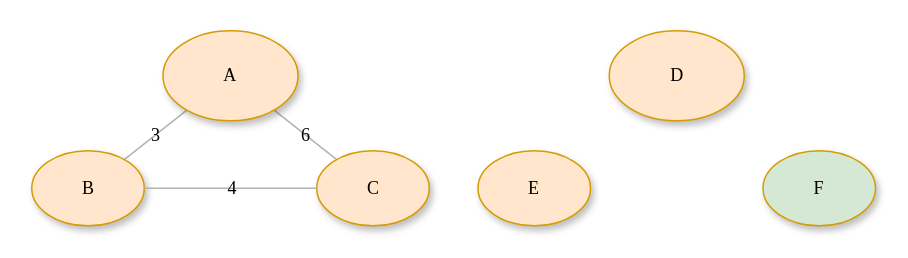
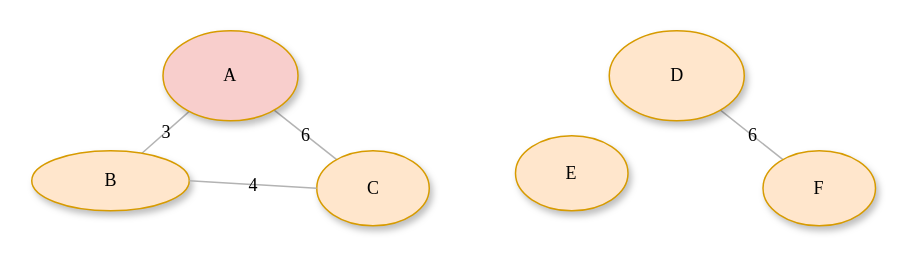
(230, 76) -> (230, 76)
none -> (752, 135)
(88, 188) -> (110, 181)
(534, 188) -> (572, 173)
(819, 188) -> (819, 188)
